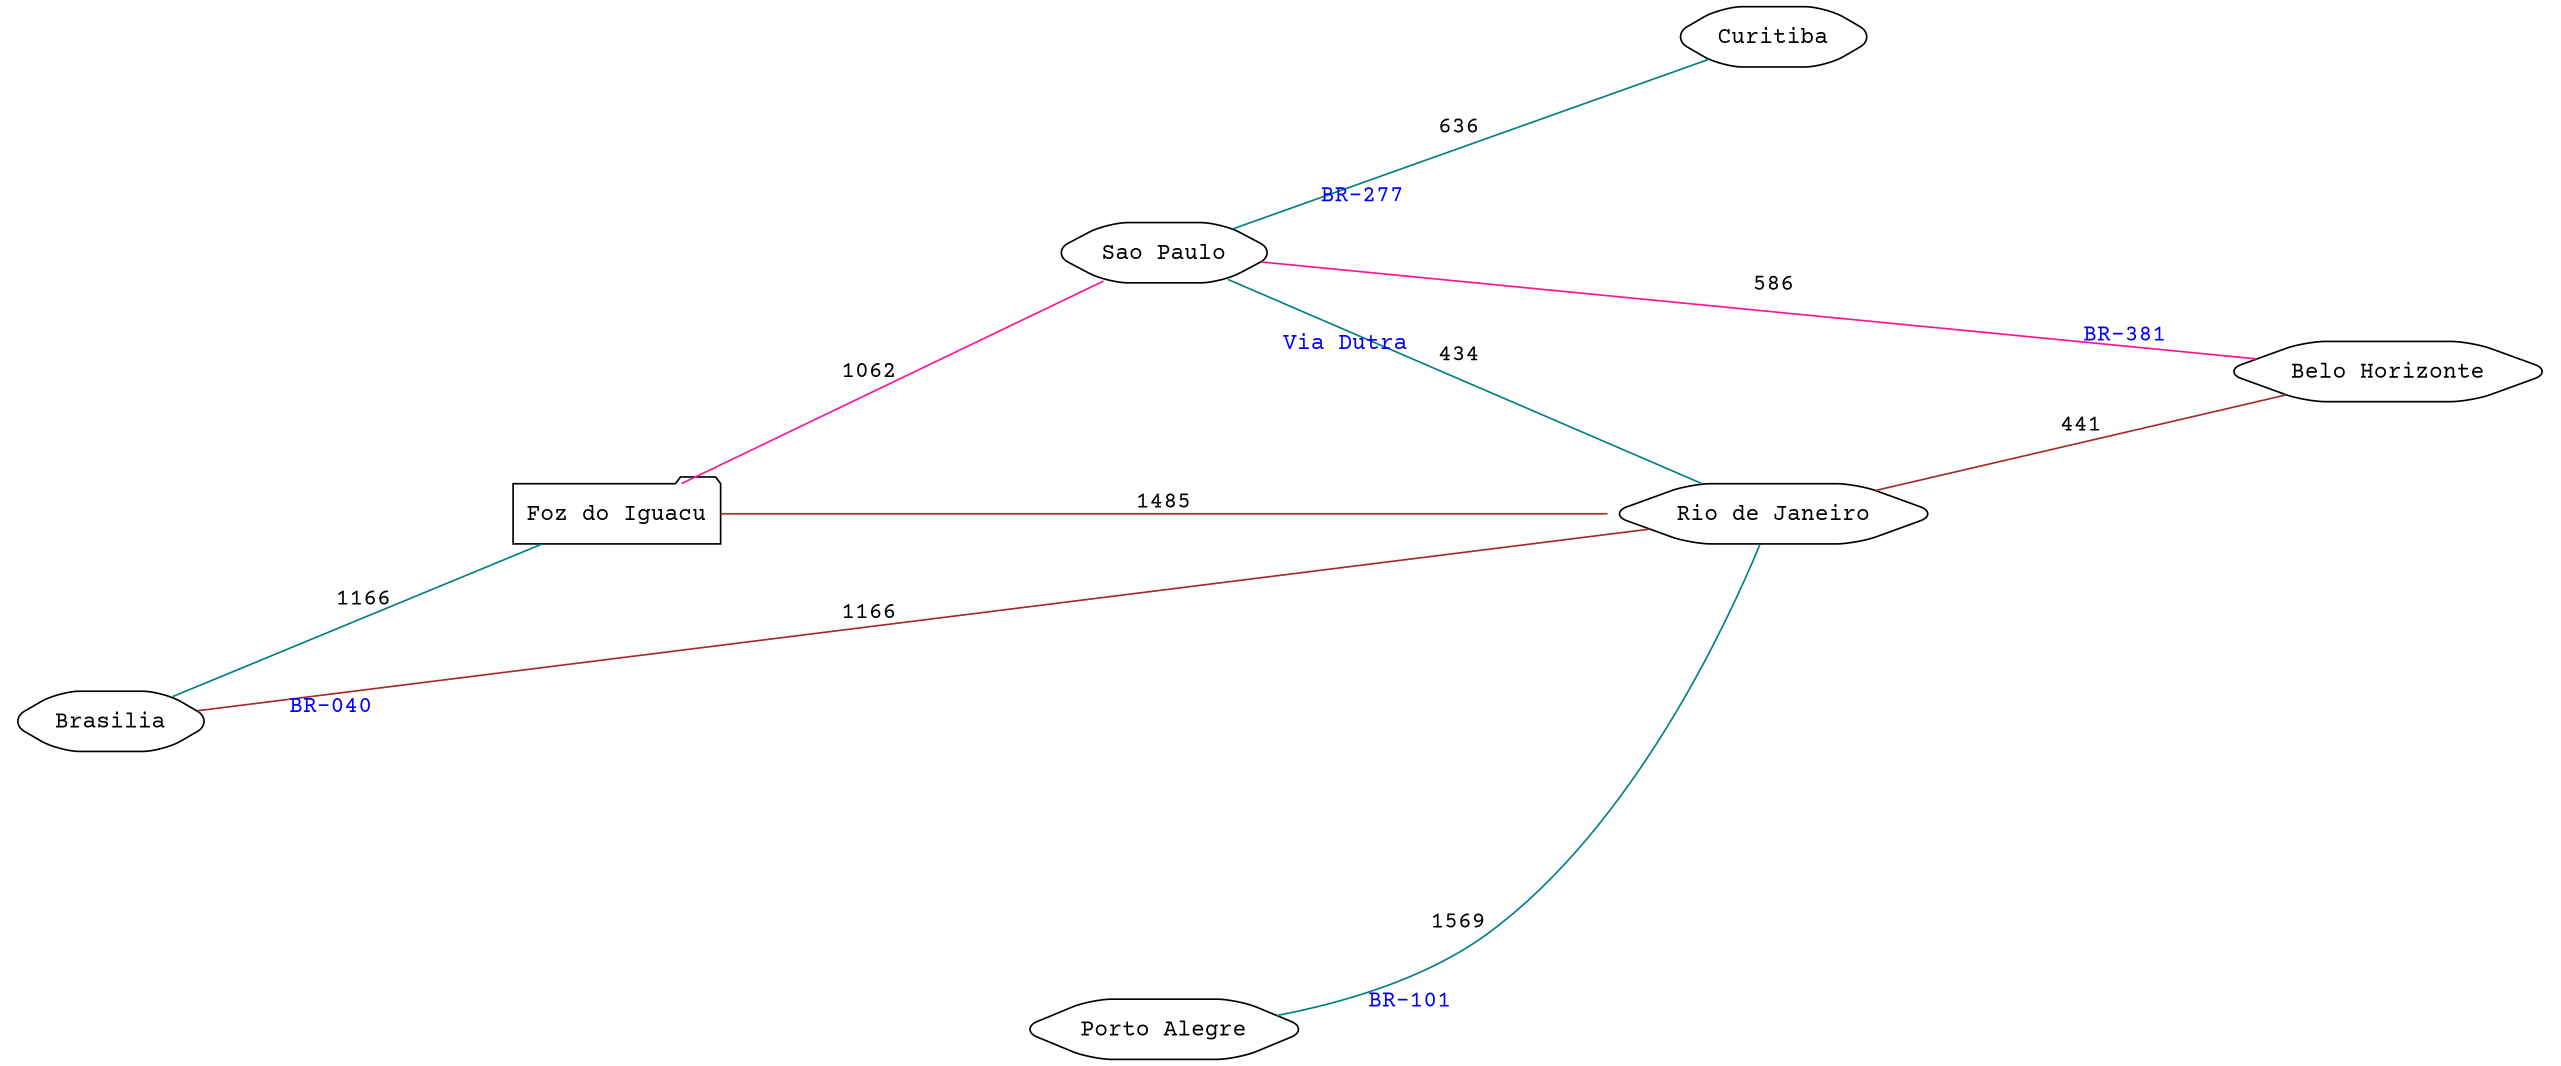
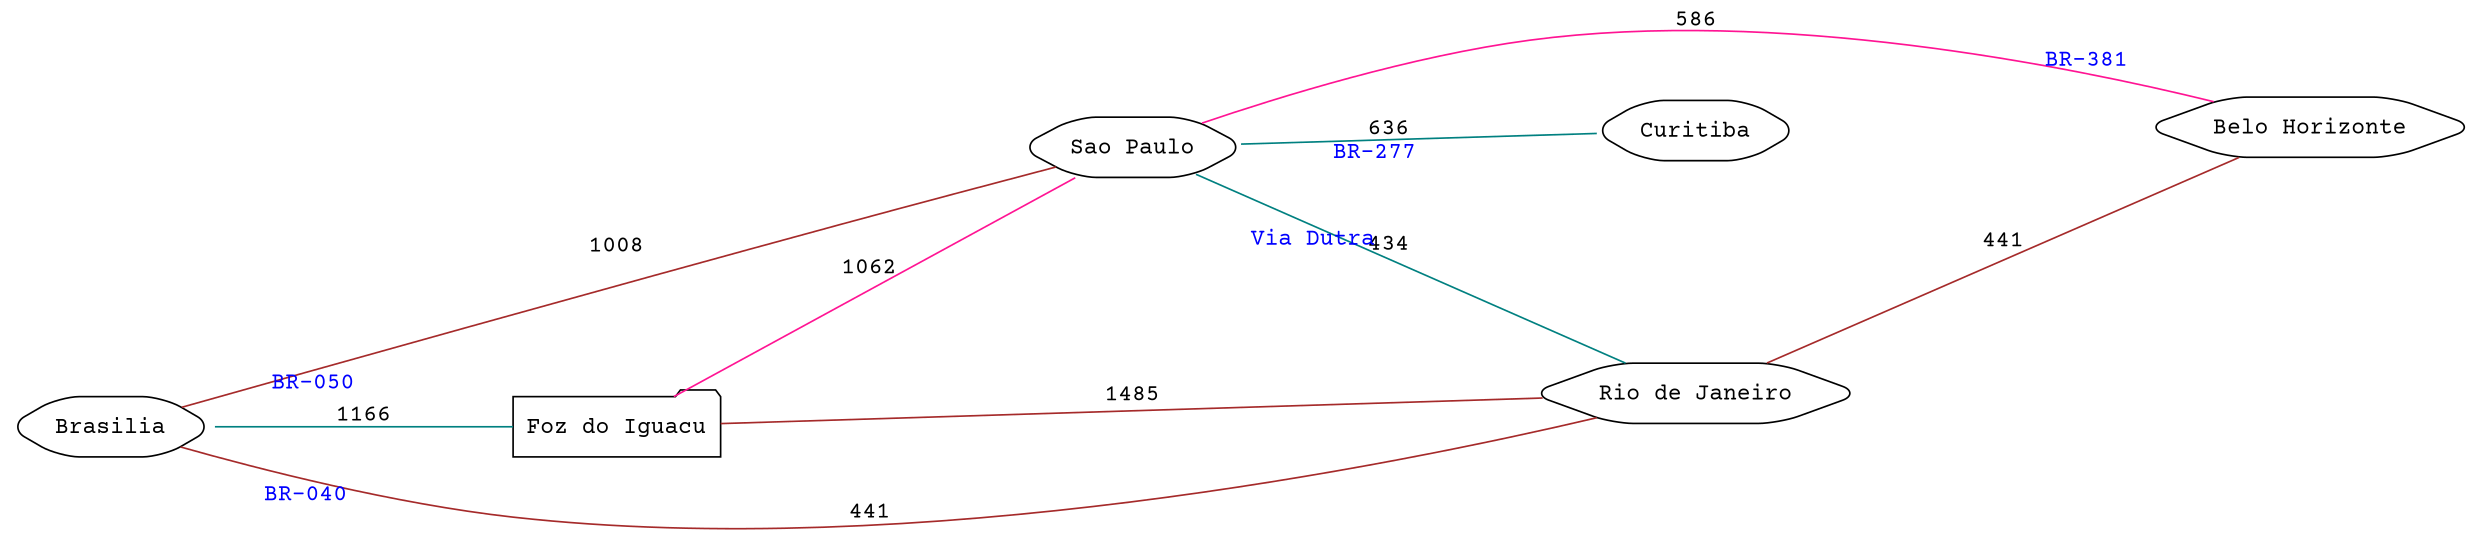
none -> (618, 285)
(870, 612) -> (870, 511)
(1164, 1029) -> none
